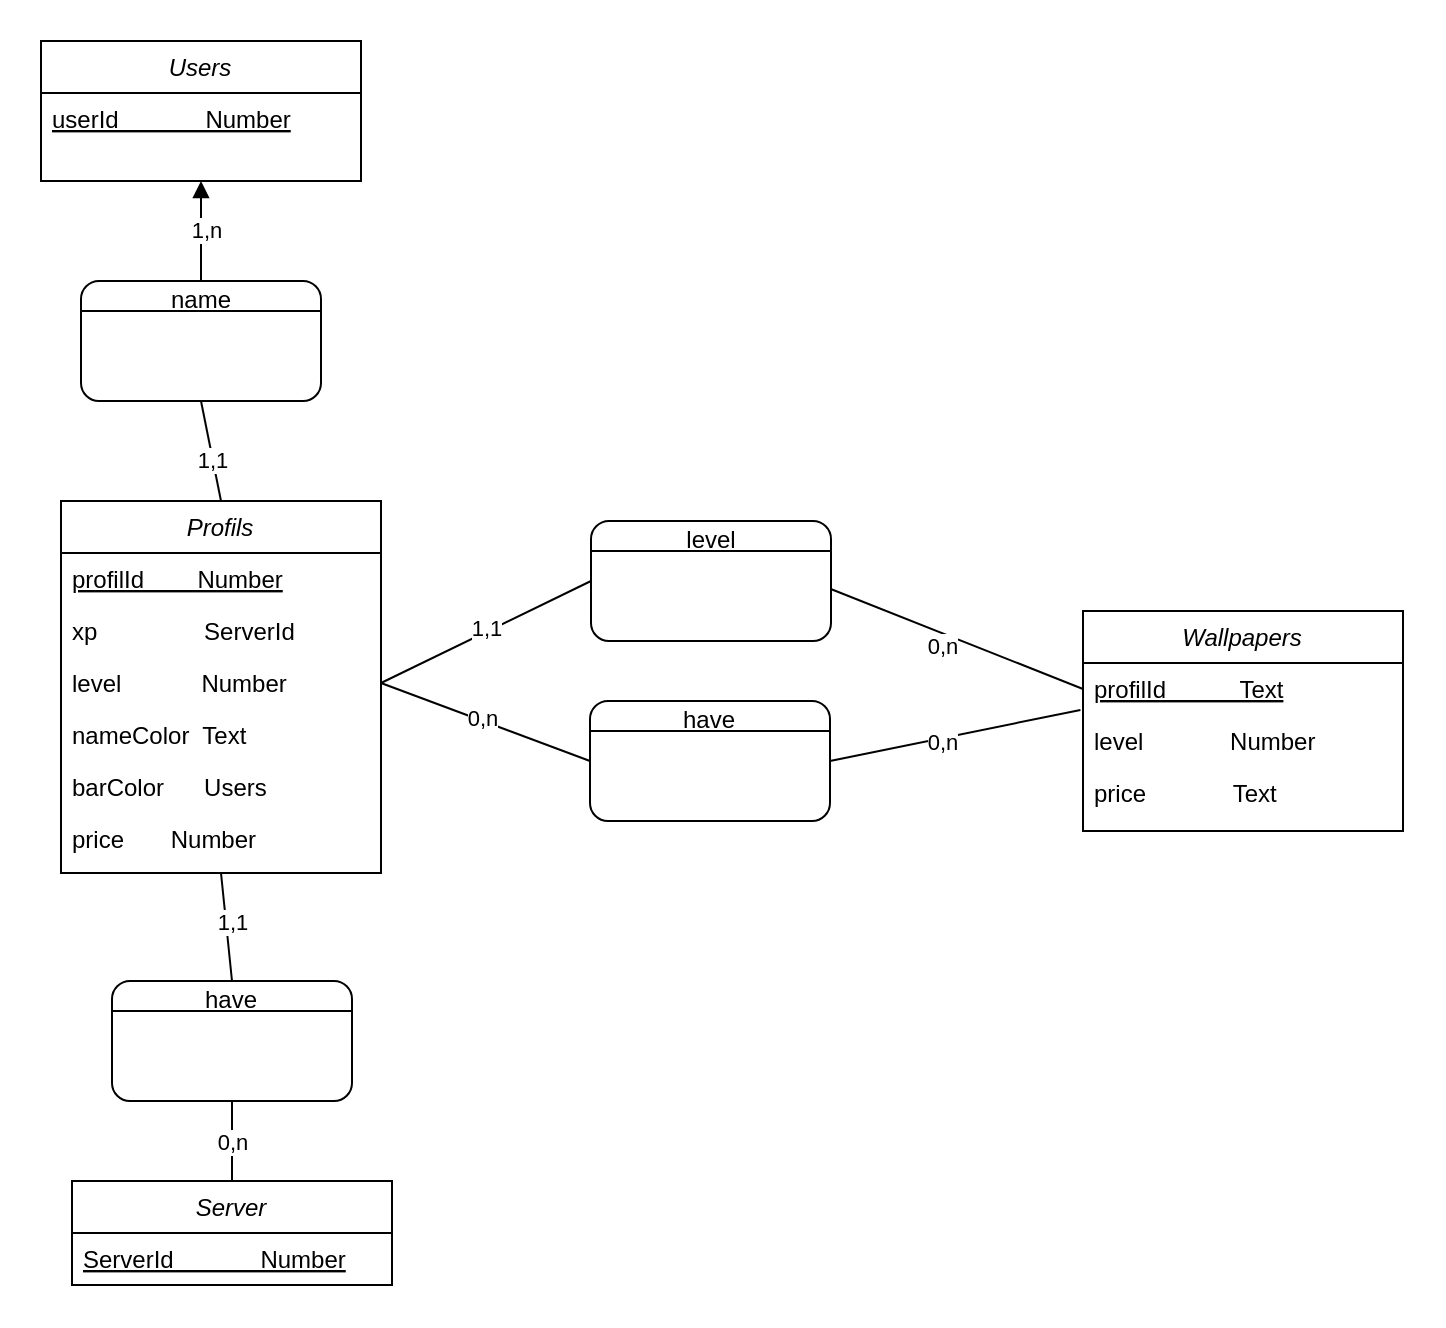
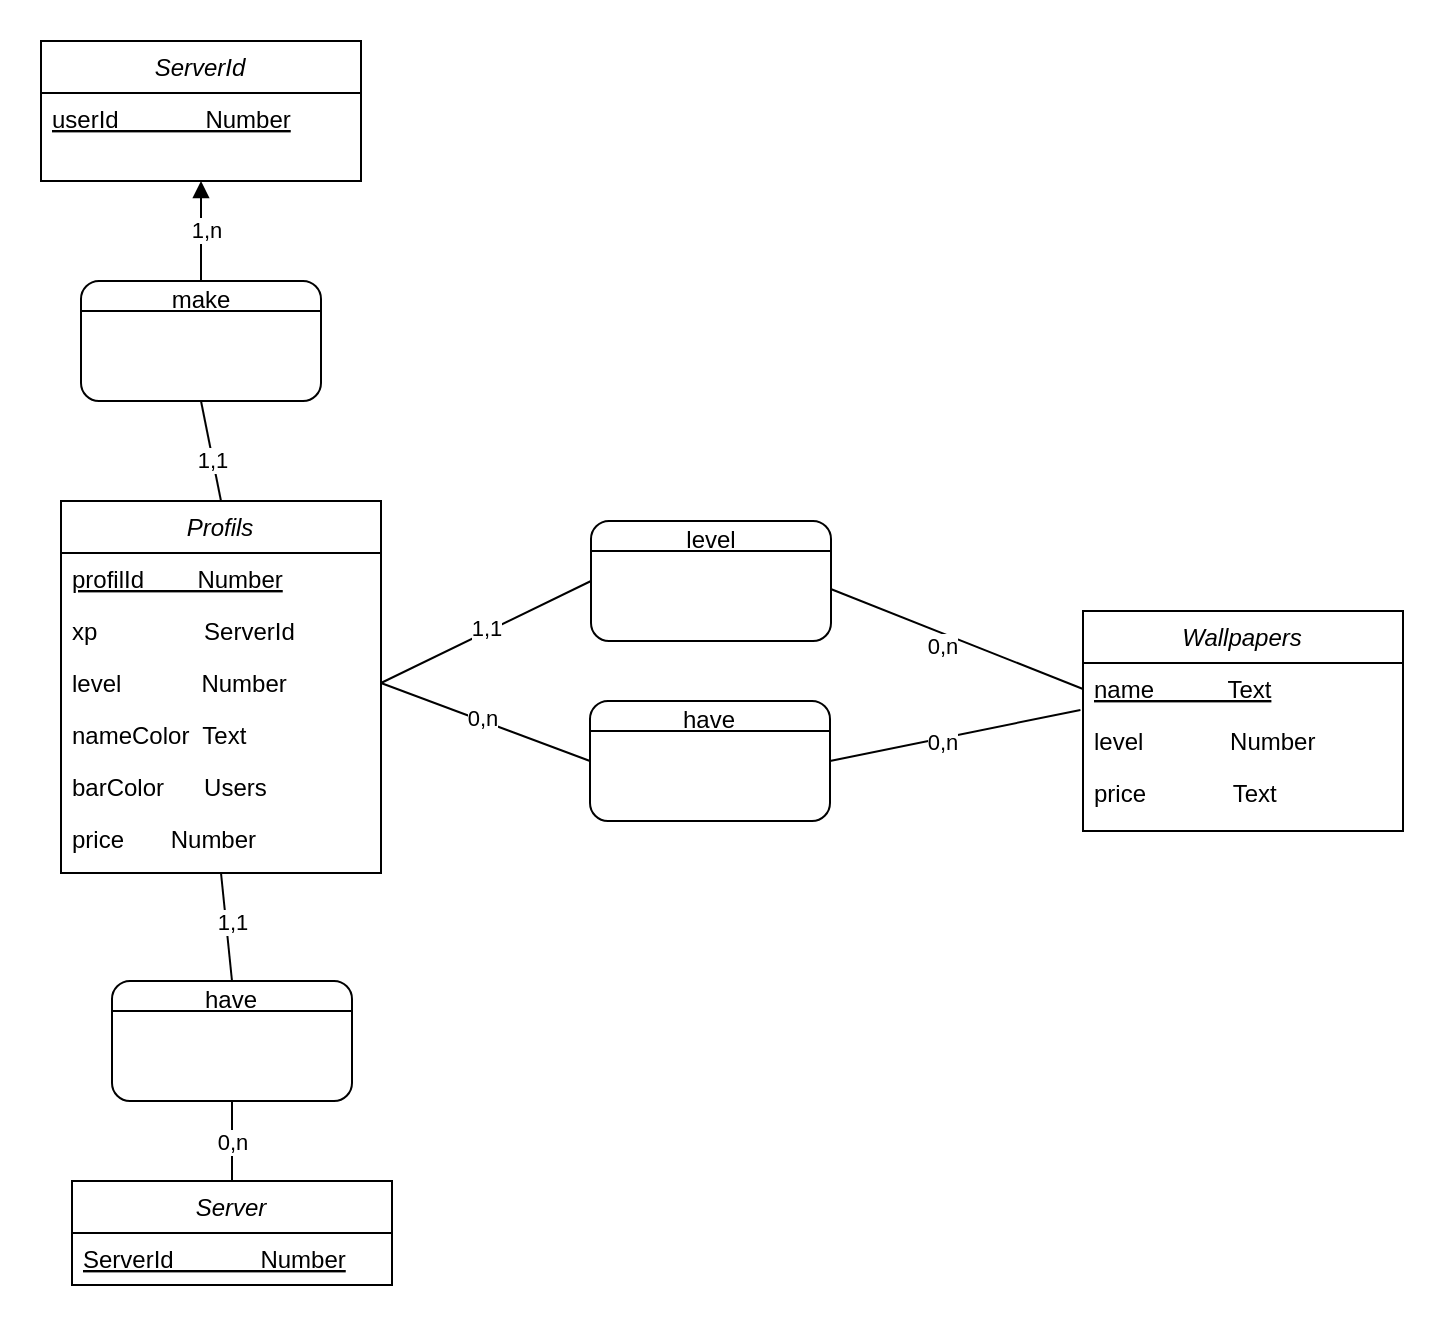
(200, 68) -> (200, 68)
(202, 301) -> (202, 301)
(1242, 690) -> (1222, 690)
